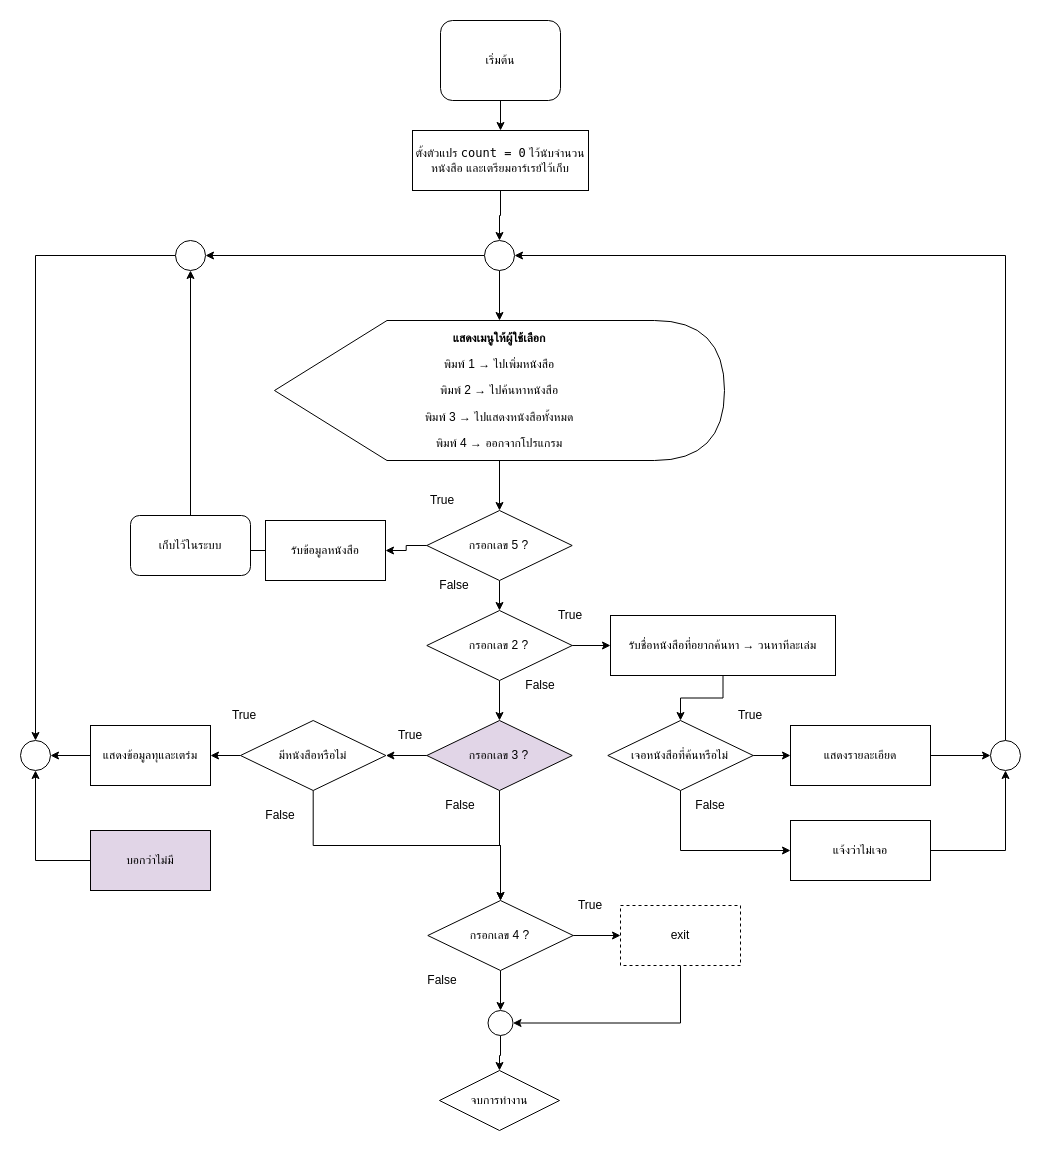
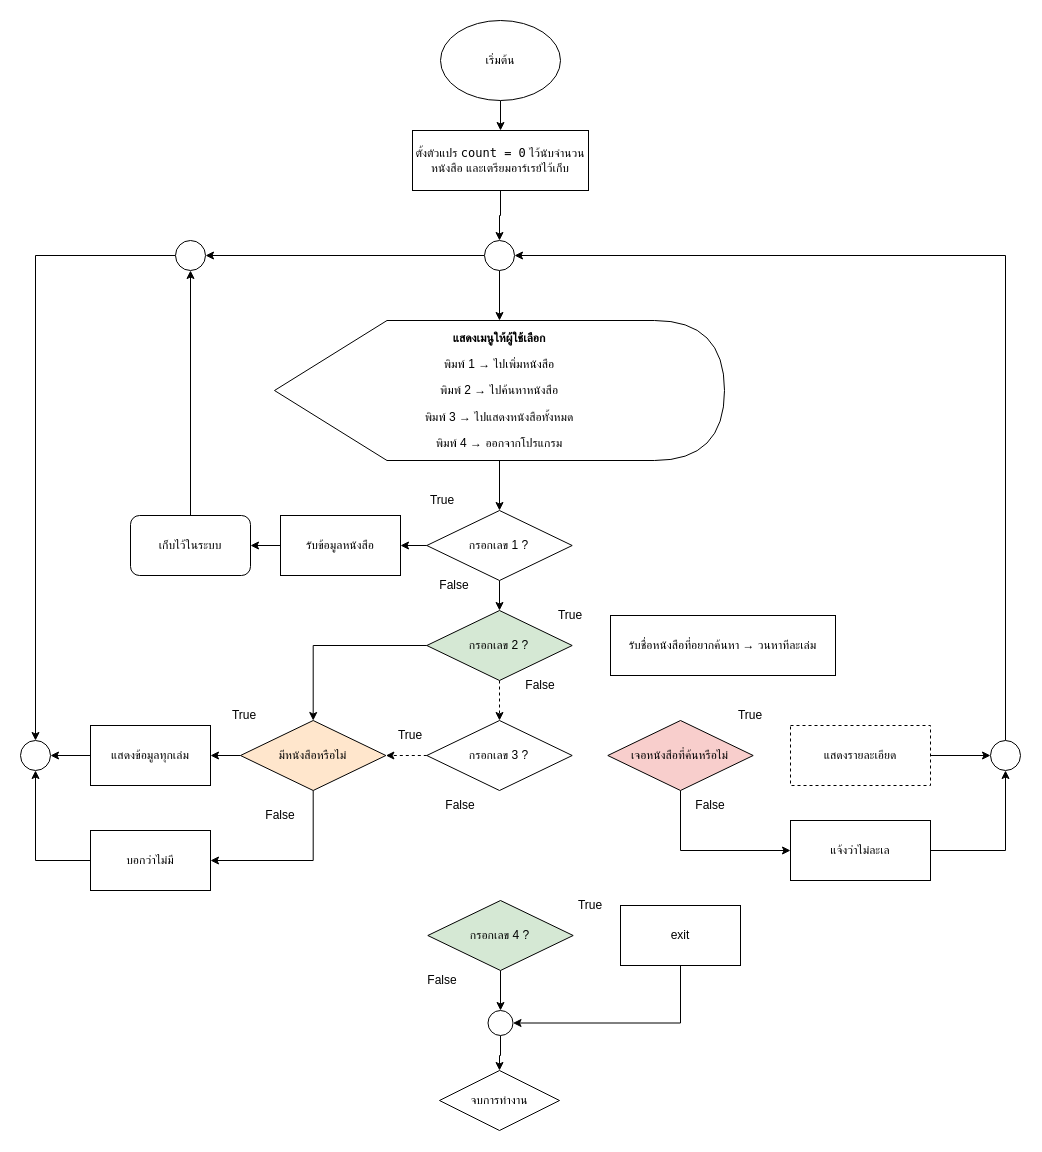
(501, 61) -> (501, 61)
(499, 546) -> (499, 546)
(326, 551) -> (341, 546)
(500, 646) -> (500, 646)
(589, 646) -> (336, 646)
(500, 697) -> (500, 697)
(705, 698) -> none
(151, 756) -> (151, 756)
(313, 756) -> (313, 756)
(409, 756) -> (409, 756)
(500, 756) -> (500, 756)
(681, 756) -> (681, 756)
(770, 756) -> none
(861, 756) -> (861, 756)
(500, 817) -> none
(404, 846) -> (274, 861)
(861, 851) -> (861, 851)
(151, 861) -> (151, 861)
(501, 936) -> (501, 936)
(594, 936) -> none
(681, 936) -> (681, 936)
